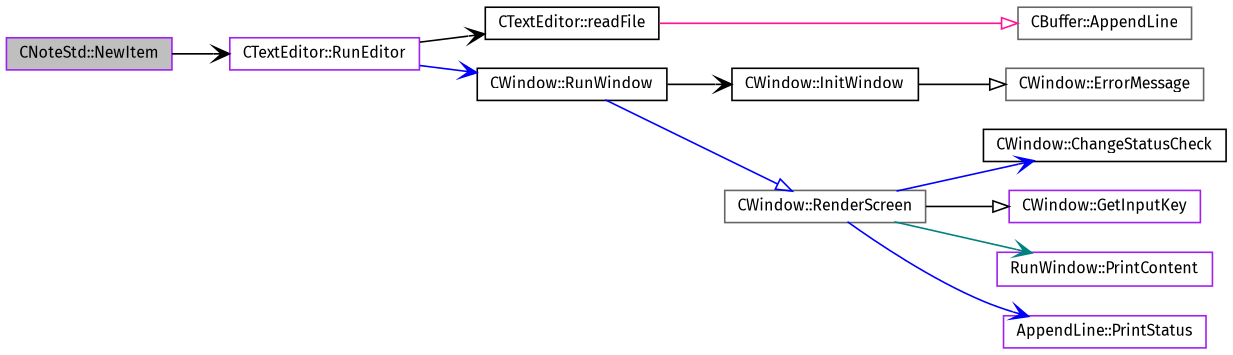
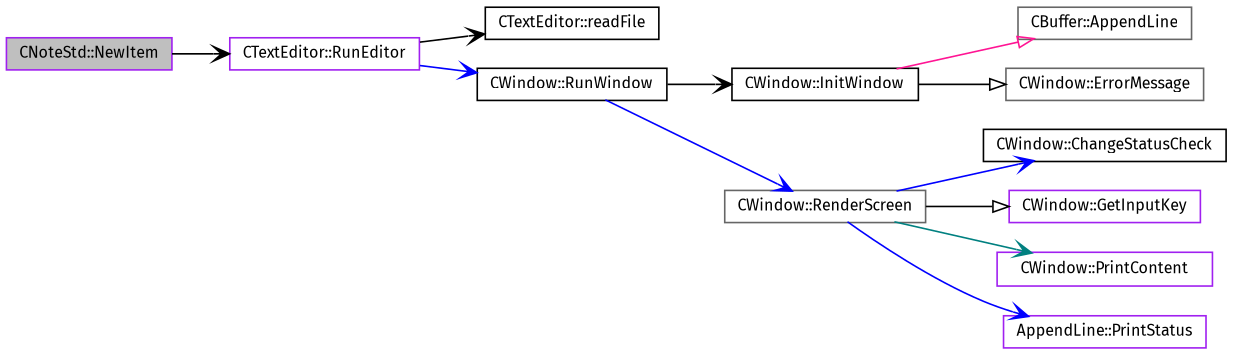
(830, 23) -> (957, 56)
(691, 142) -> (691, 142)
(1105, 269) -> (1105, 269)
